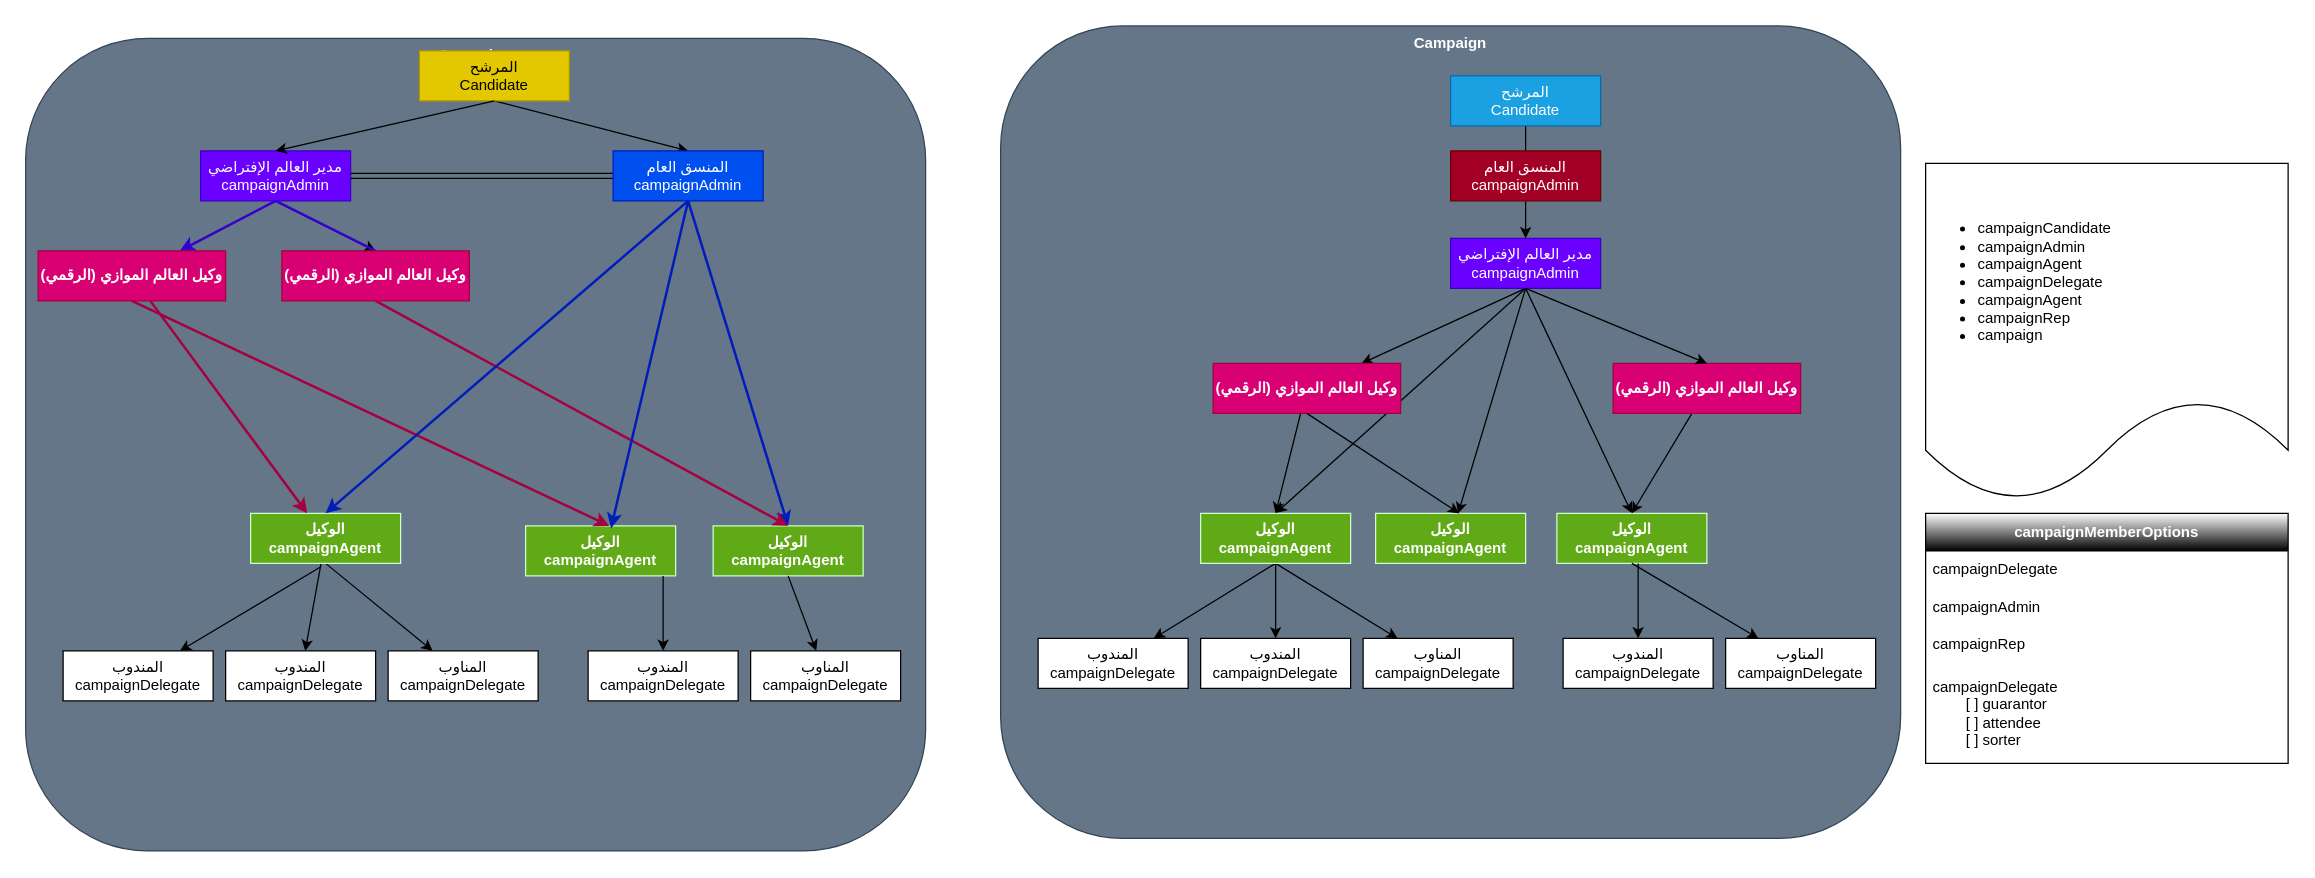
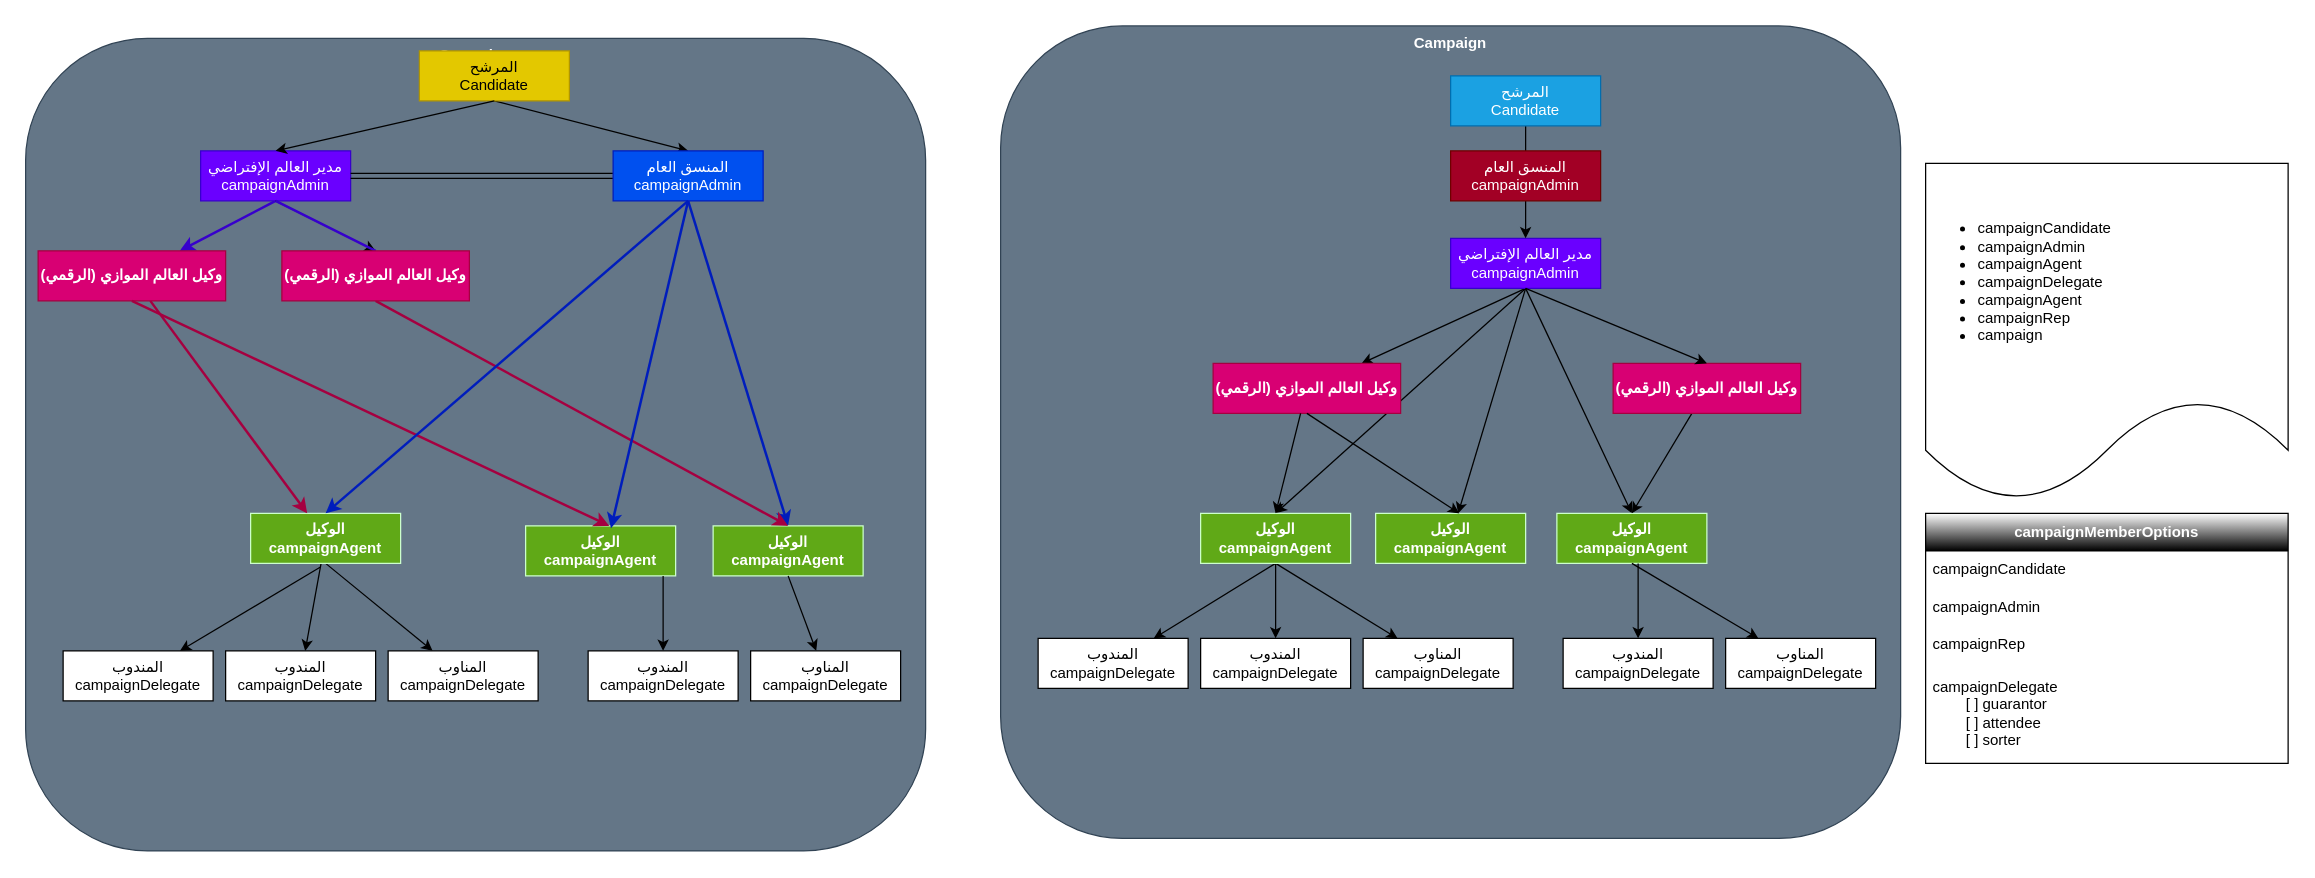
(1996, 569) -> (2001, 569)
